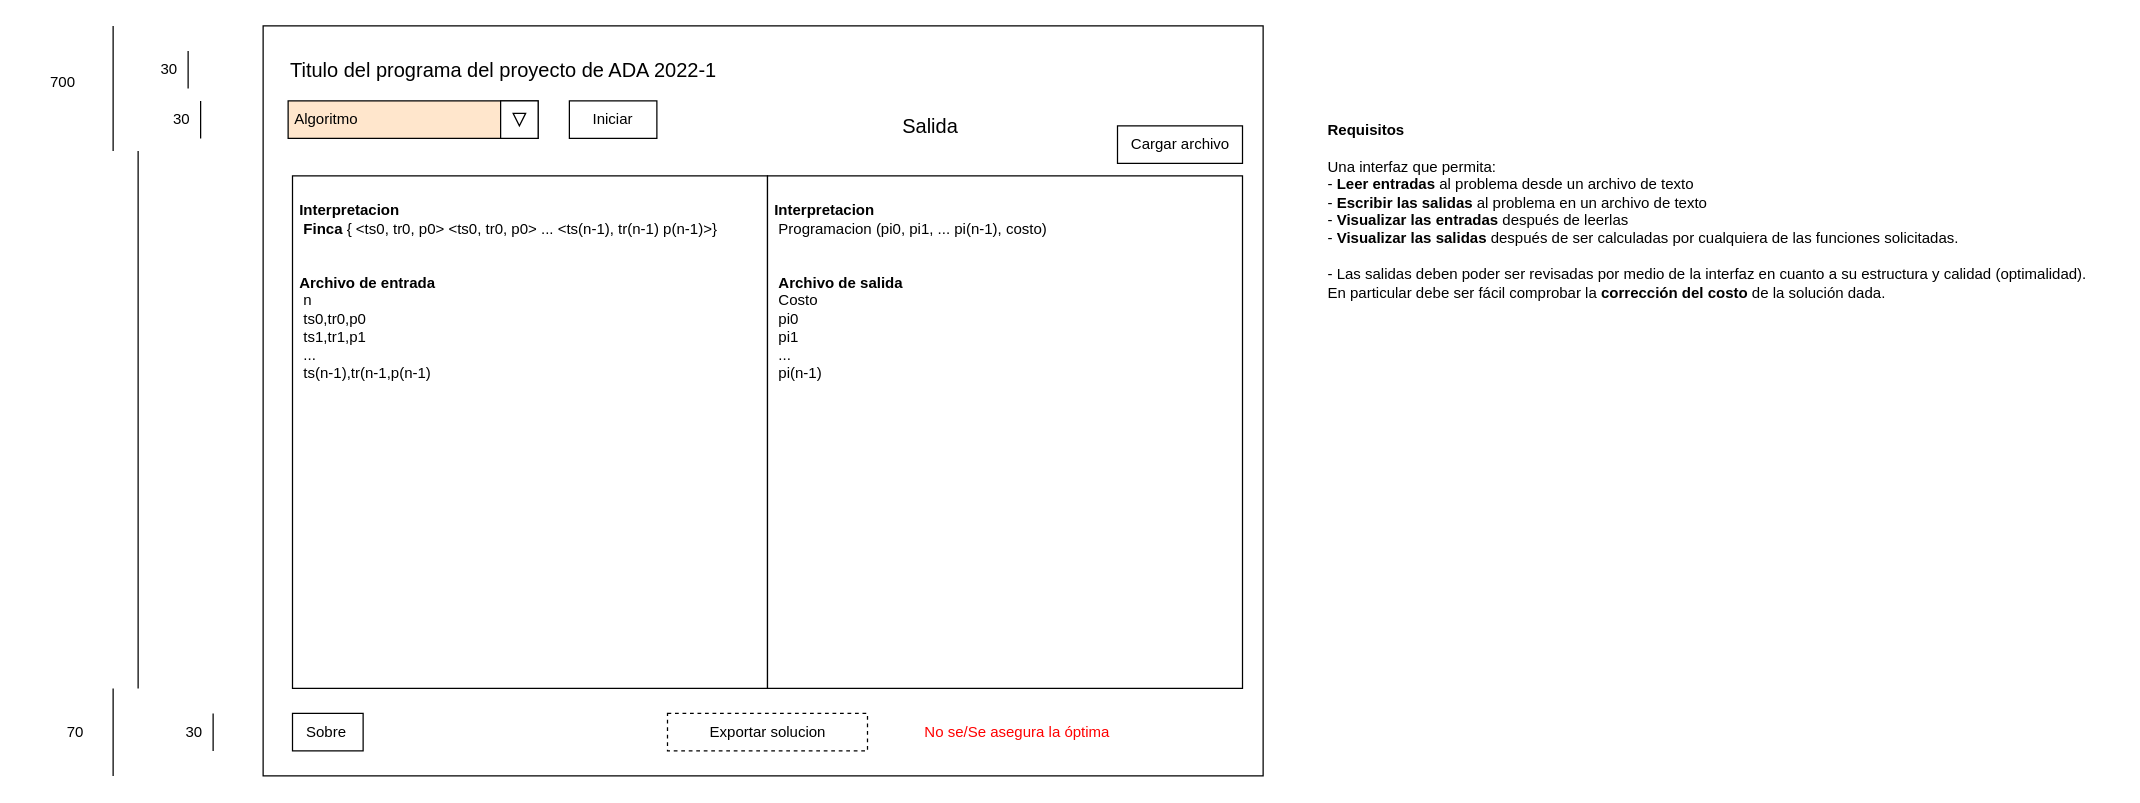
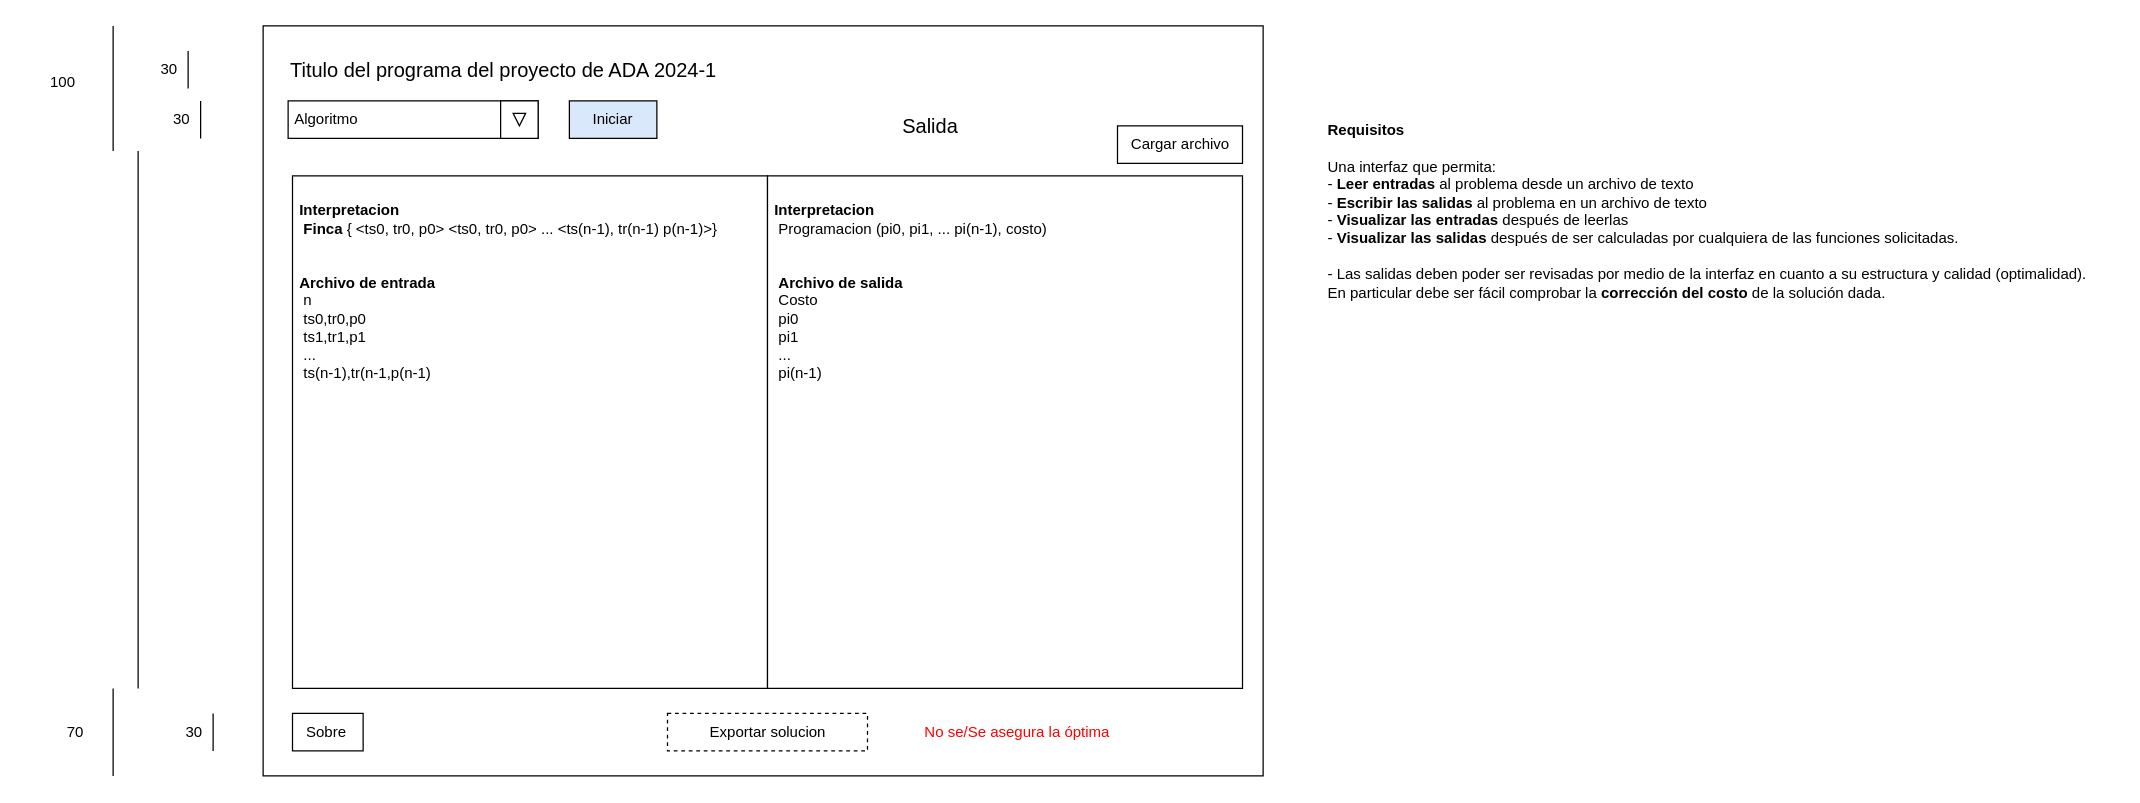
(462, 69) -> (462, 69)
(63, 82) -> (63, 82)
(413, 119) -> (413, 119)
(613, 119) -> (613, 119)
